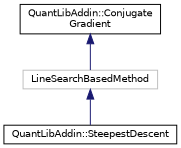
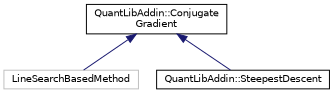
(90, 112) -> (208, 55)
